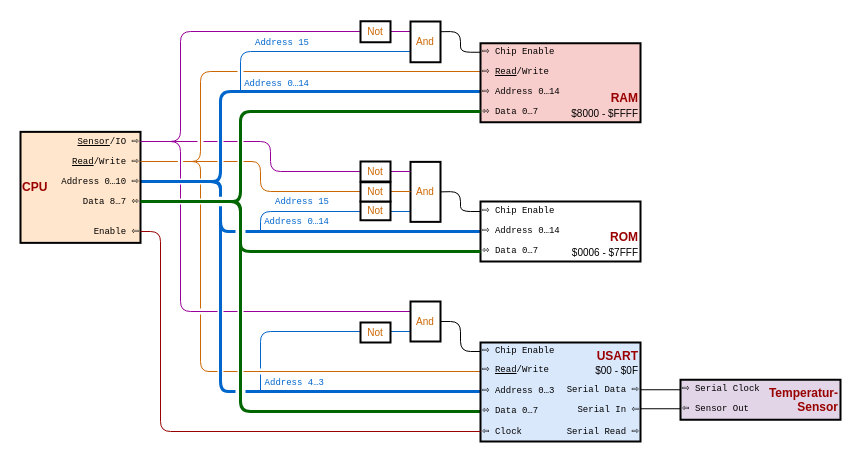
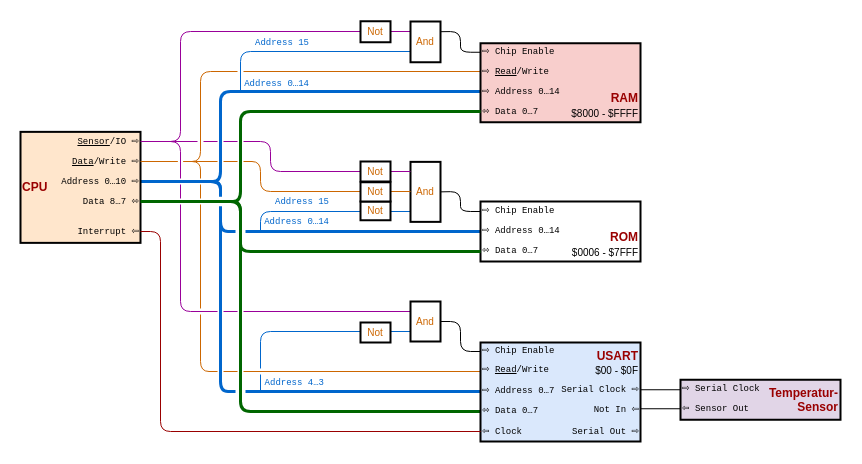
(112, 163) -> (112, 163)
(122, 233) -> (113, 233)
(611, 391) -> (610, 391)
(513, 392) -> (513, 392)
(616, 411) -> (622, 411)
(611, 433) -> (614, 433)
